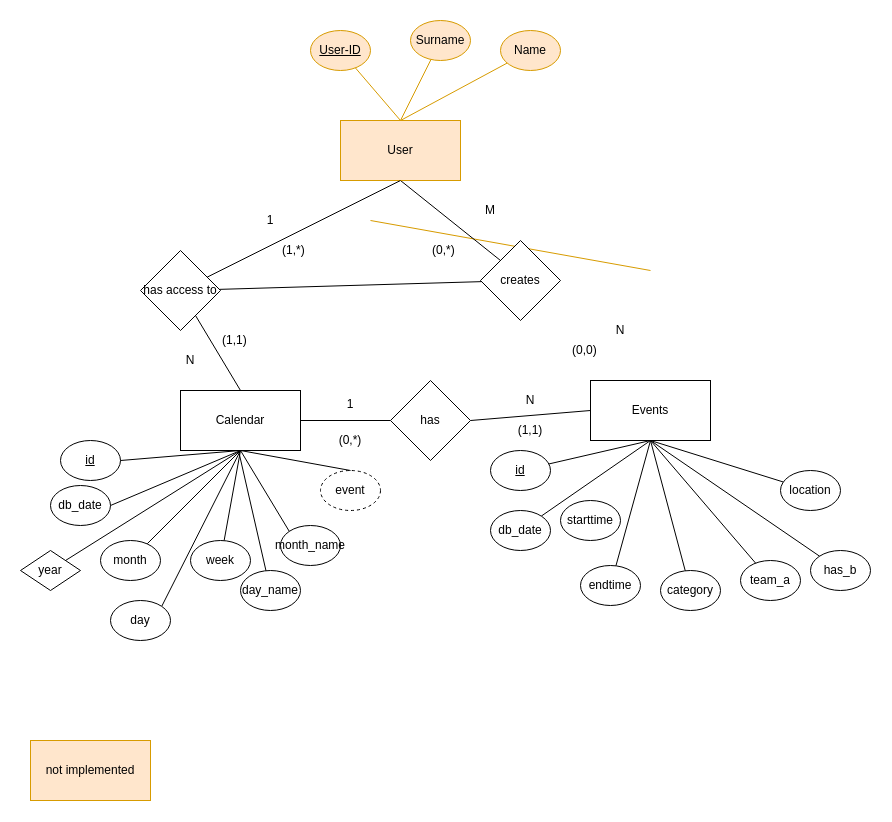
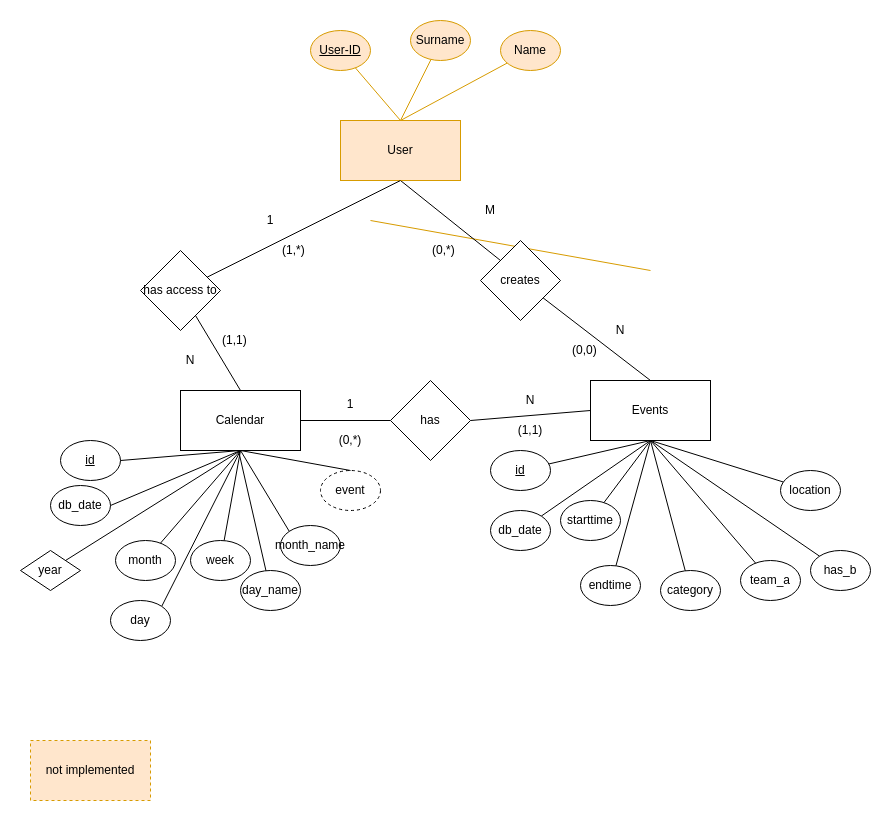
(351, 286) -> (596, 339)
none -> (626, 474)
(131, 561) -> (146, 561)
(91, 771) -> (91, 771)
